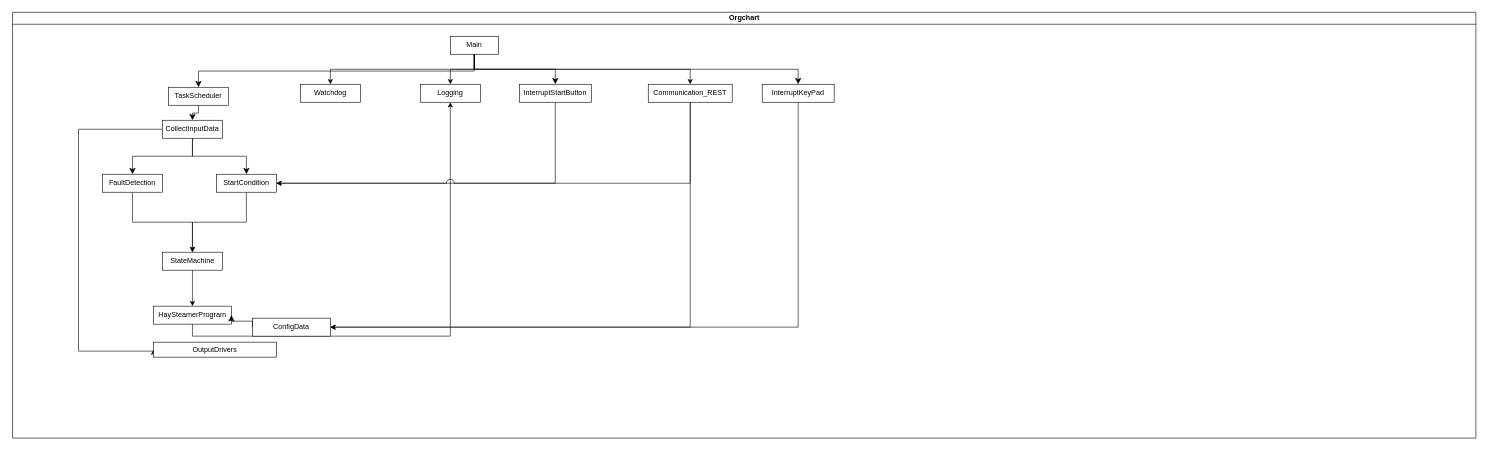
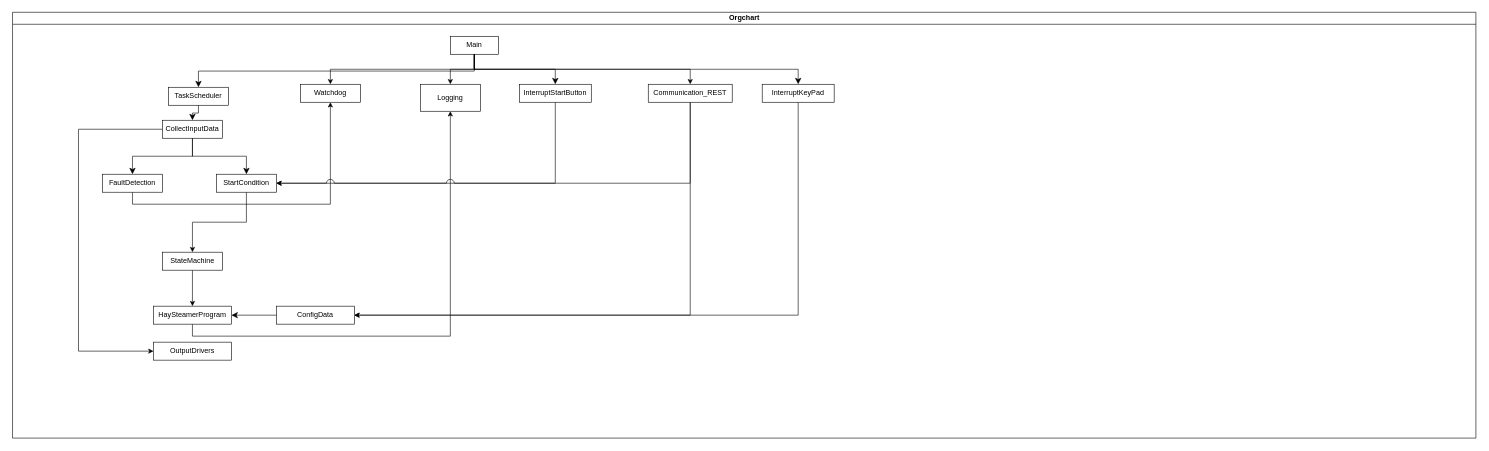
(450, 93) -> (450, 98)
(151, 222) -> (330, 156)
(291, 327) -> (315, 315)
(215, 350) -> (192, 351)
